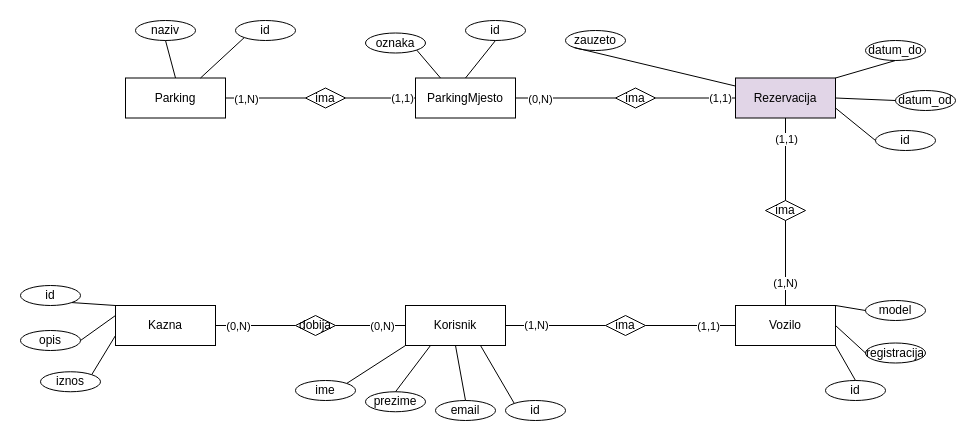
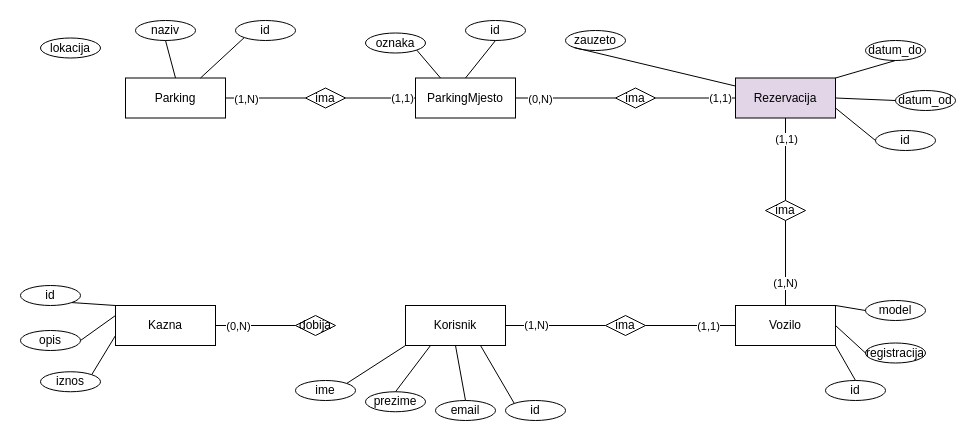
none -> (71, 48)
(371, 326) -> none
